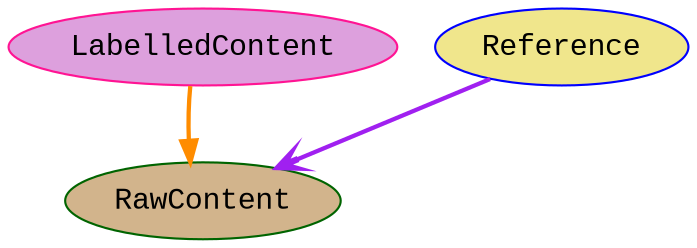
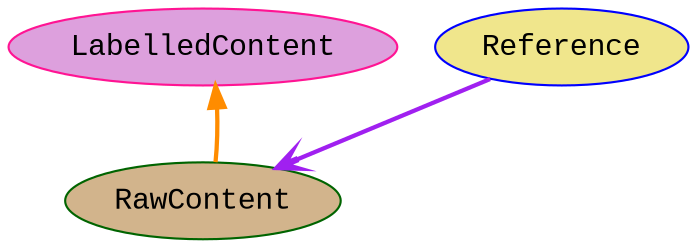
(189, 113) -> (217, 135)
